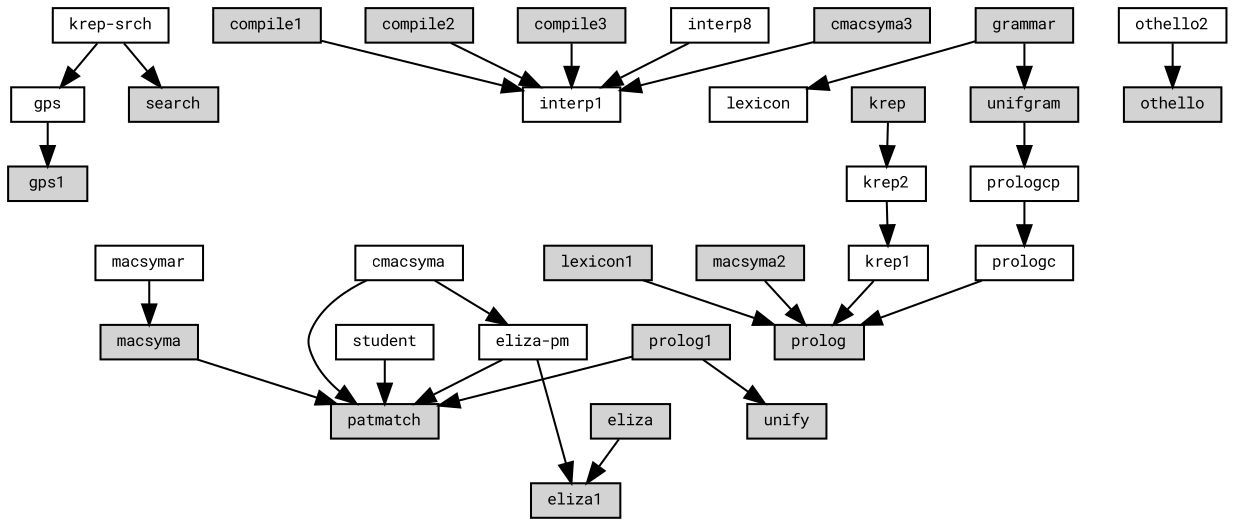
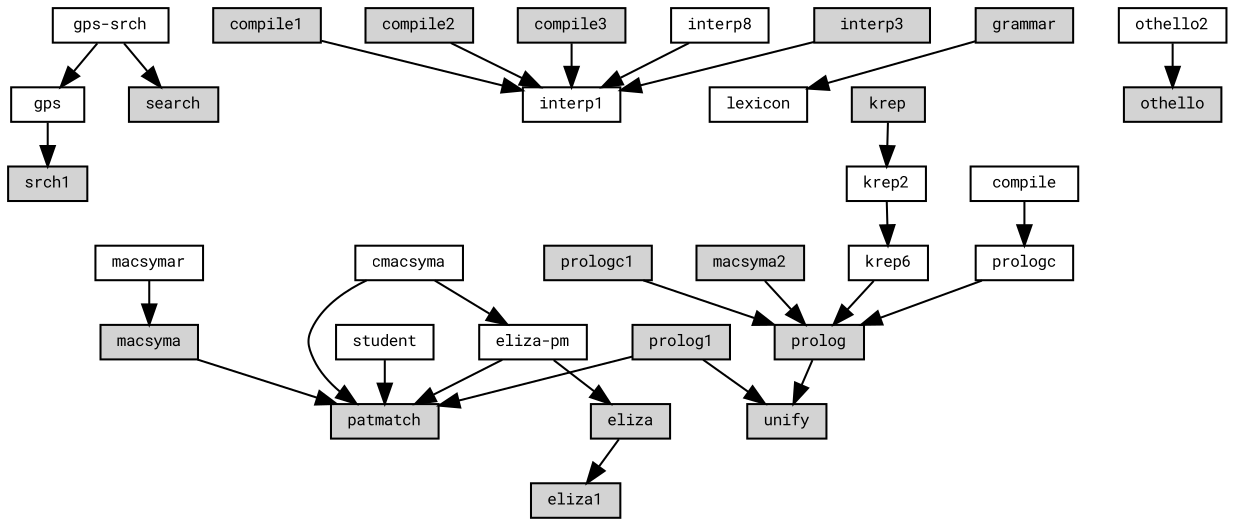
(111, 25) -> (111, 25)
(872, 25) -> (872, 25)
(1024, 105) -> none
(48, 184) -> (48, 184)
(1024, 184) -> (1024, 184)
(598, 263) -> (598, 263)
(888, 263) -> (888, 263)
none -> (807, 373)
(552, 411) -> (582, 382)
